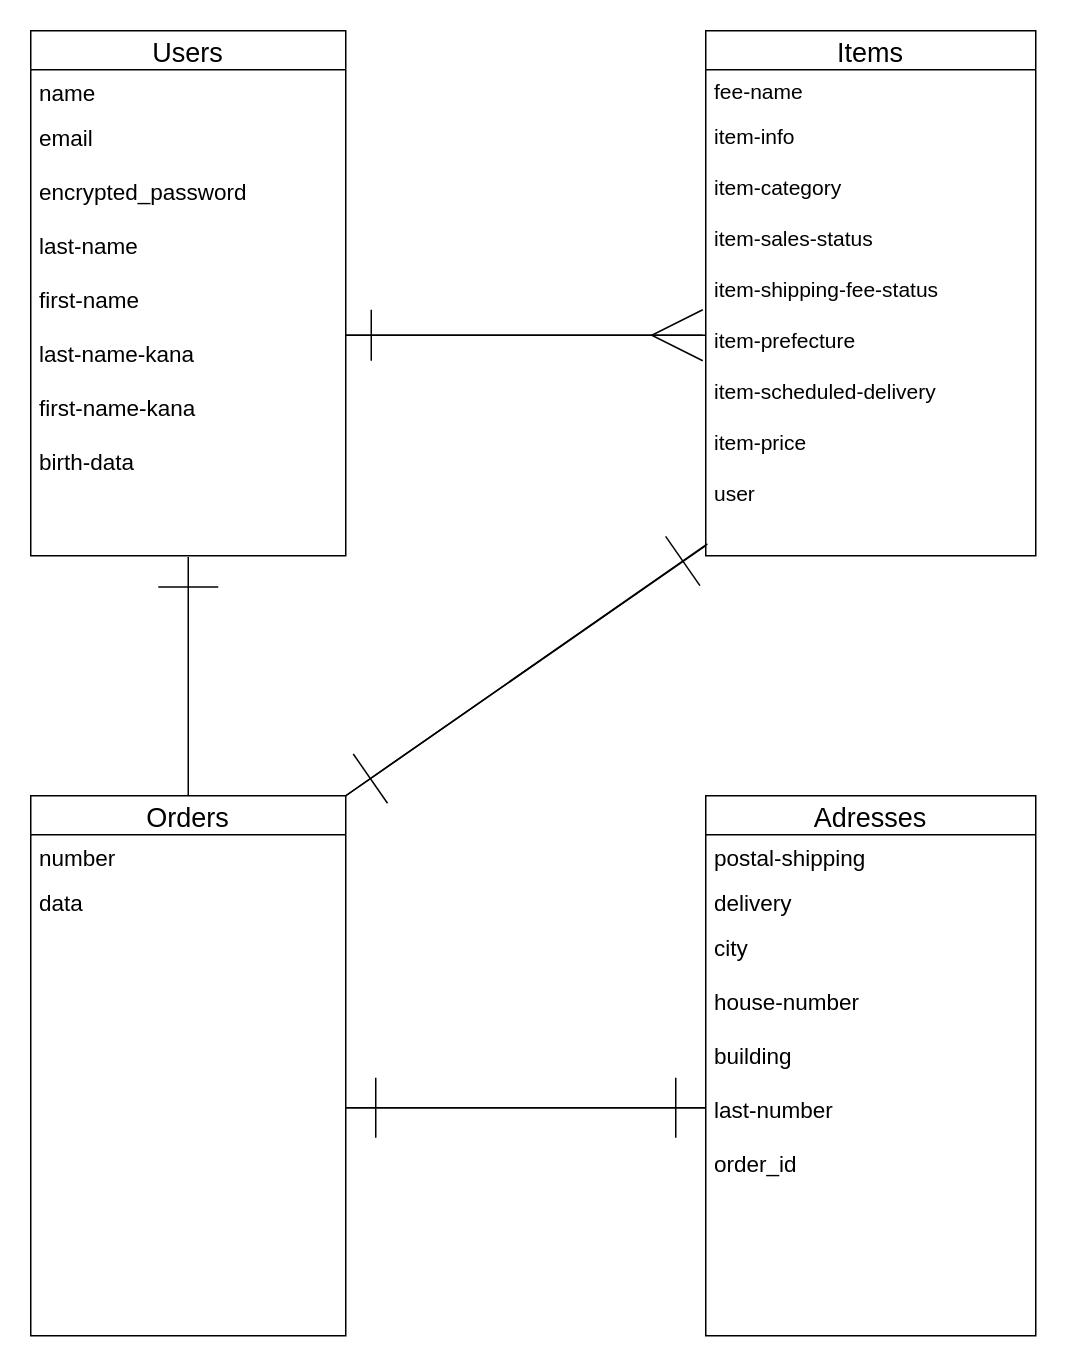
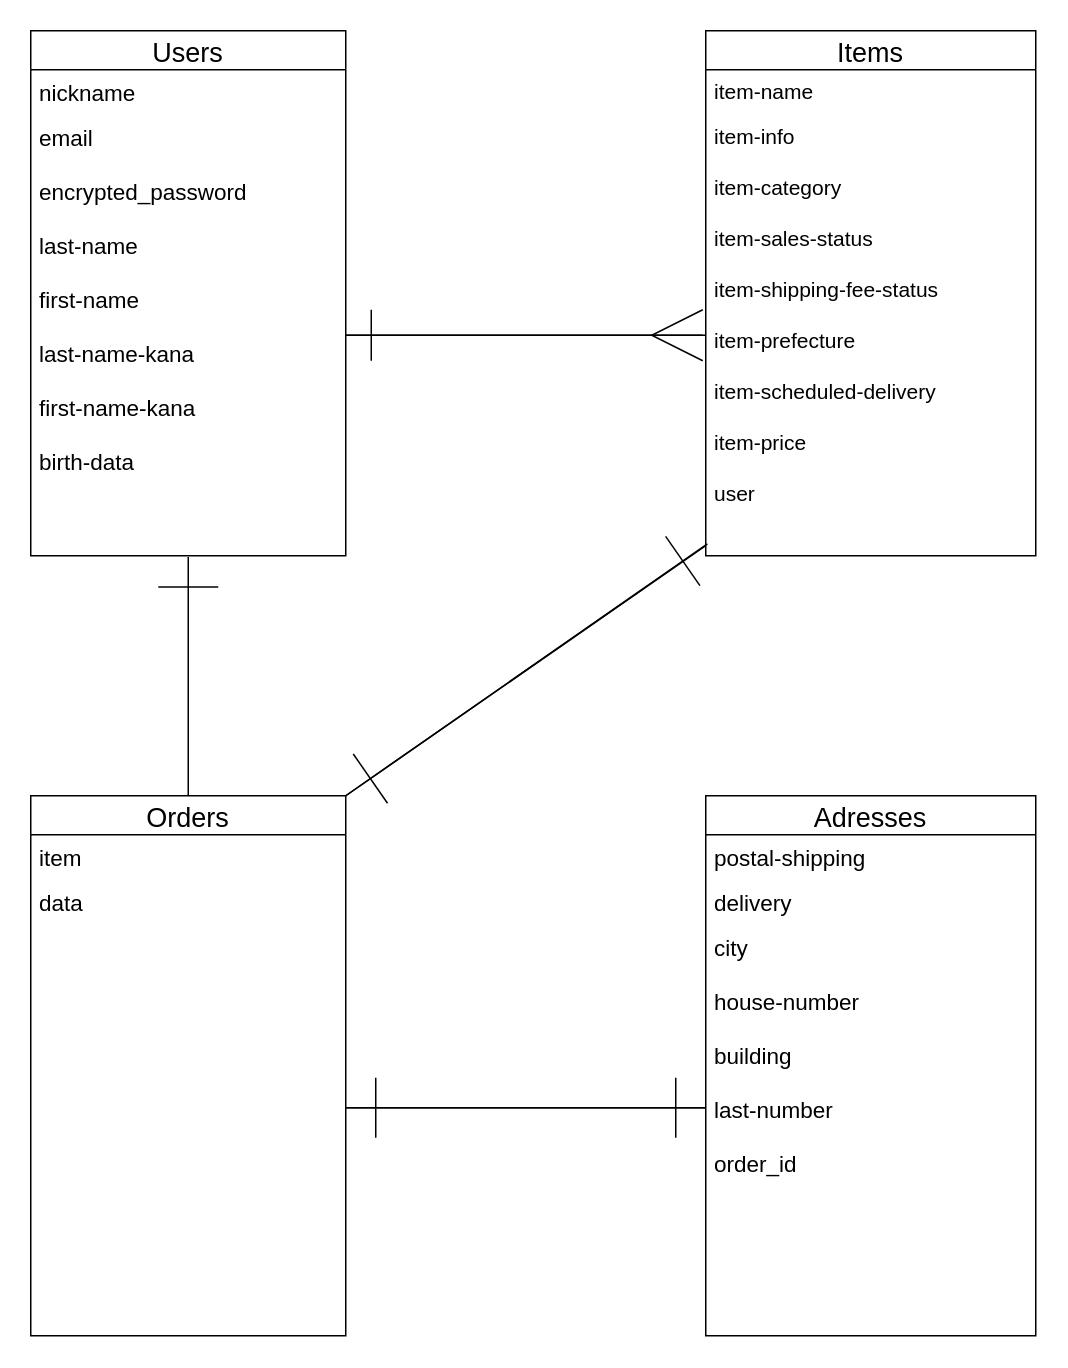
(761, 92) -> (764, 92)
(64, 93) -> (86, 93)
(77, 858) -> (61, 858)
